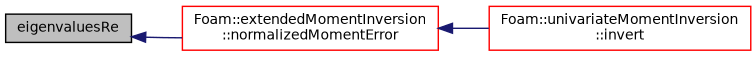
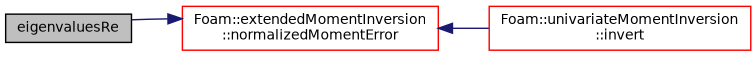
(164, 38) -> (150, 19)
